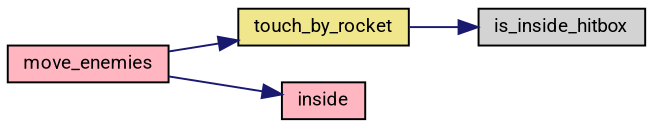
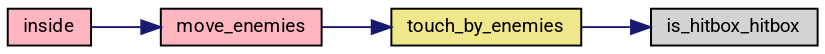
(324, 27) -> (486, 27)
(562, 27) -> (734, 27)
(215, 84) -> (116, 27)
